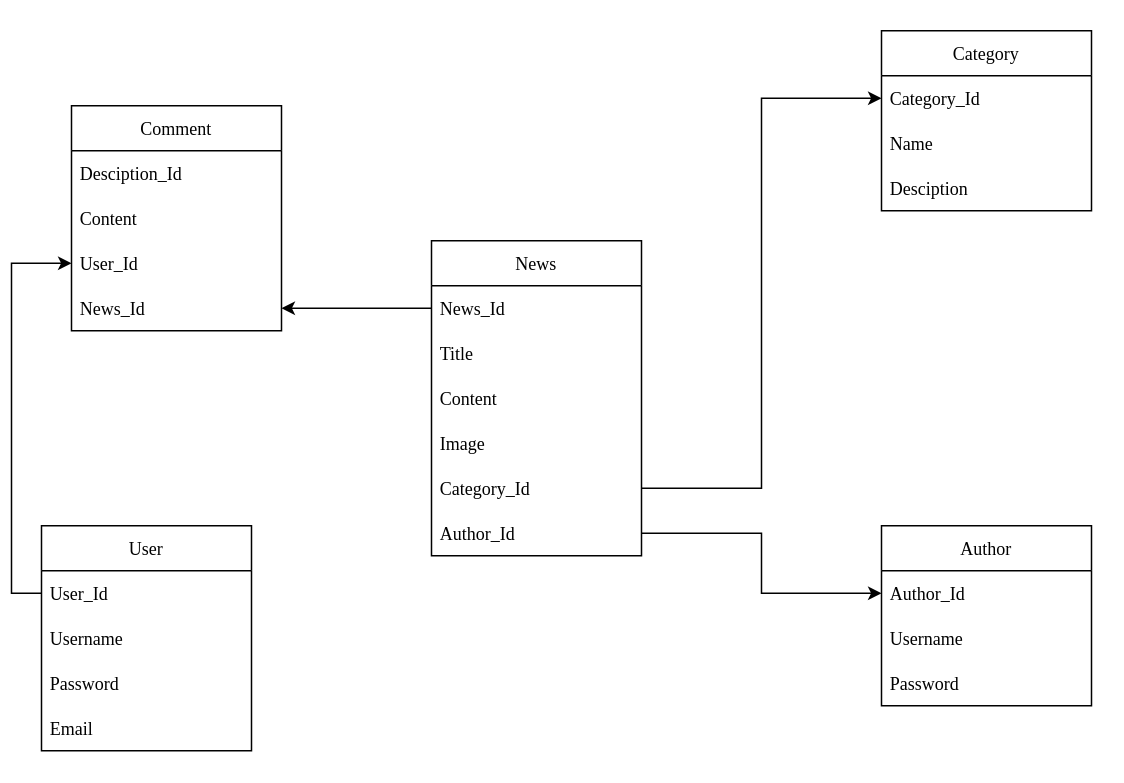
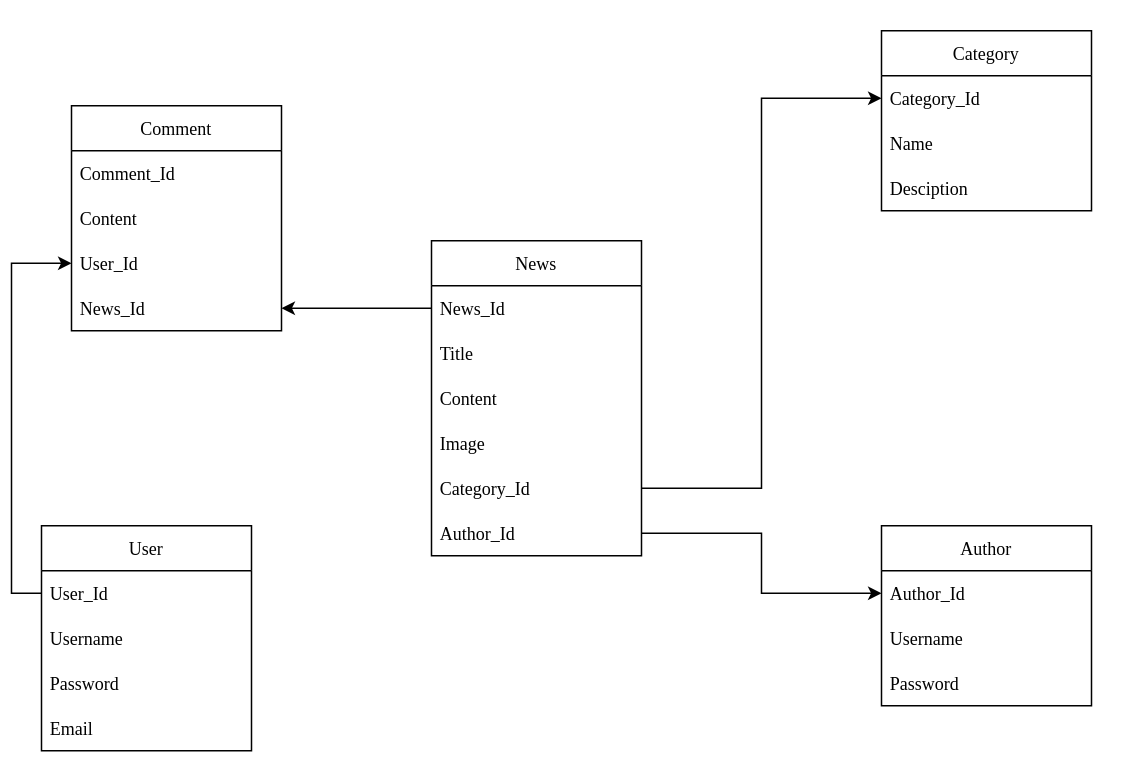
(140, 174) -> (130, 174)
